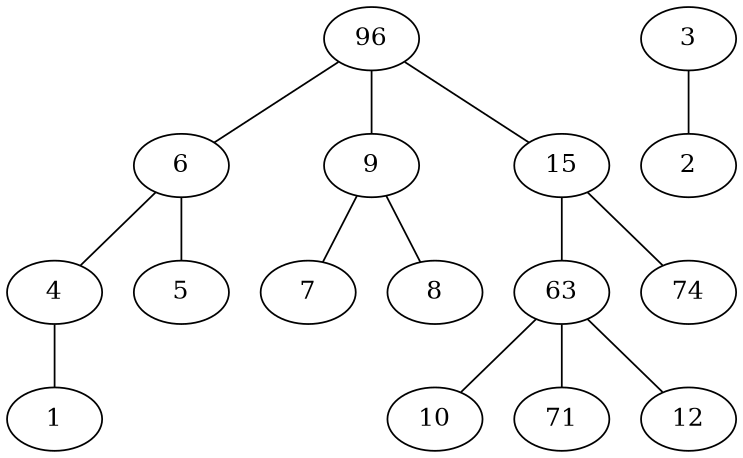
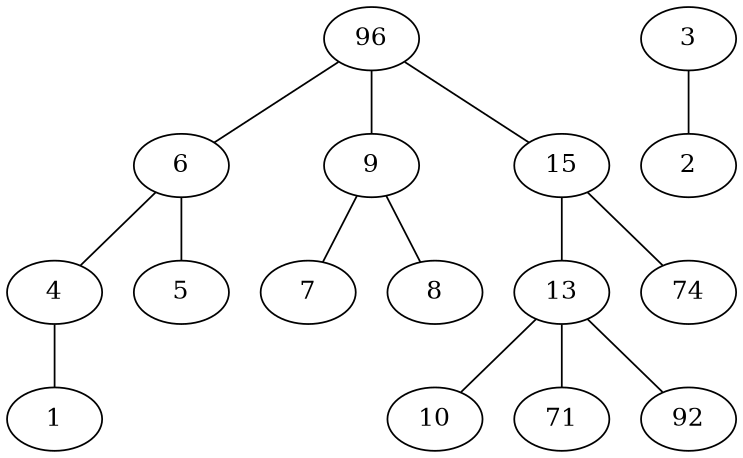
(562, 292) -> (562, 292)
(689, 419) -> (689, 419)
